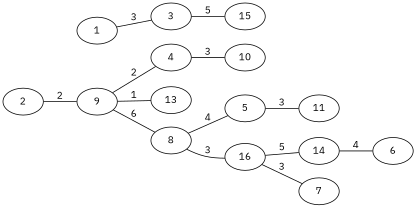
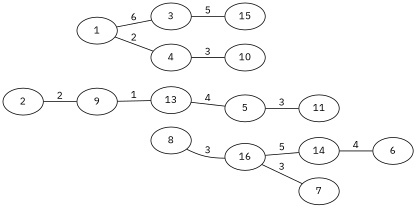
(134, 18) -> (134, 18)
(134, 80) -> (134, 44)
(134, 121) -> none
(208, 124) -> (208, 104)
